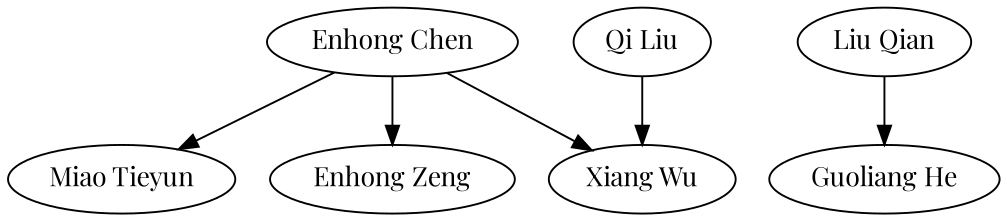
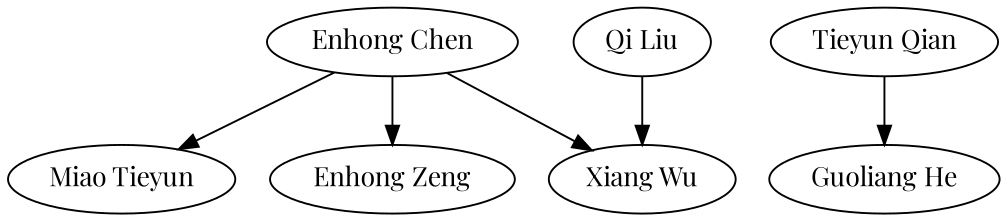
(884, 42) -> (884, 42)
